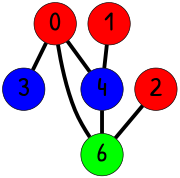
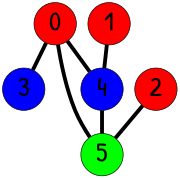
(102, 155) -> (102, 155)
